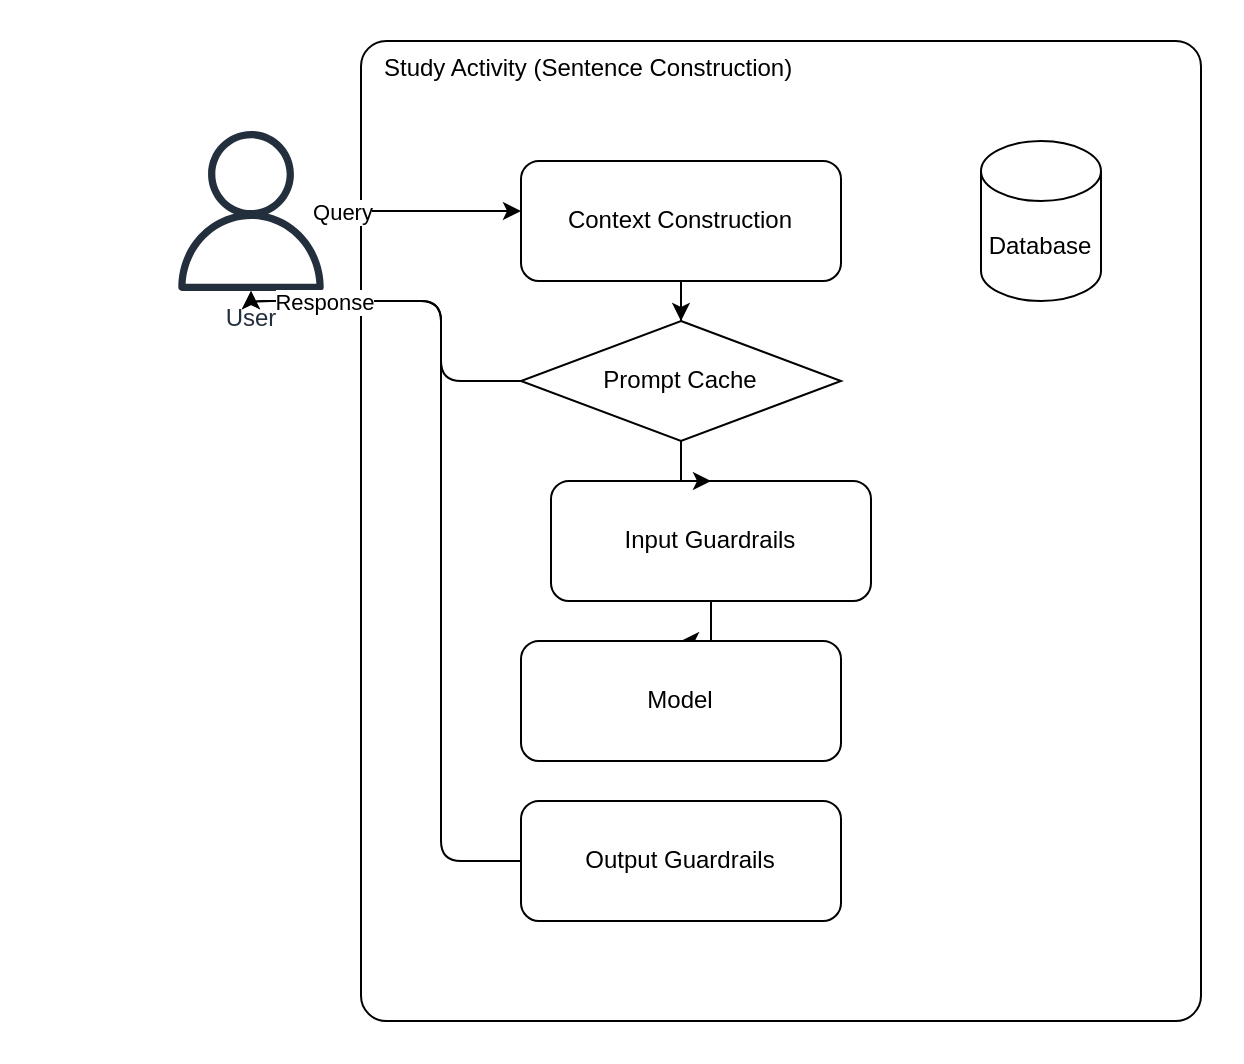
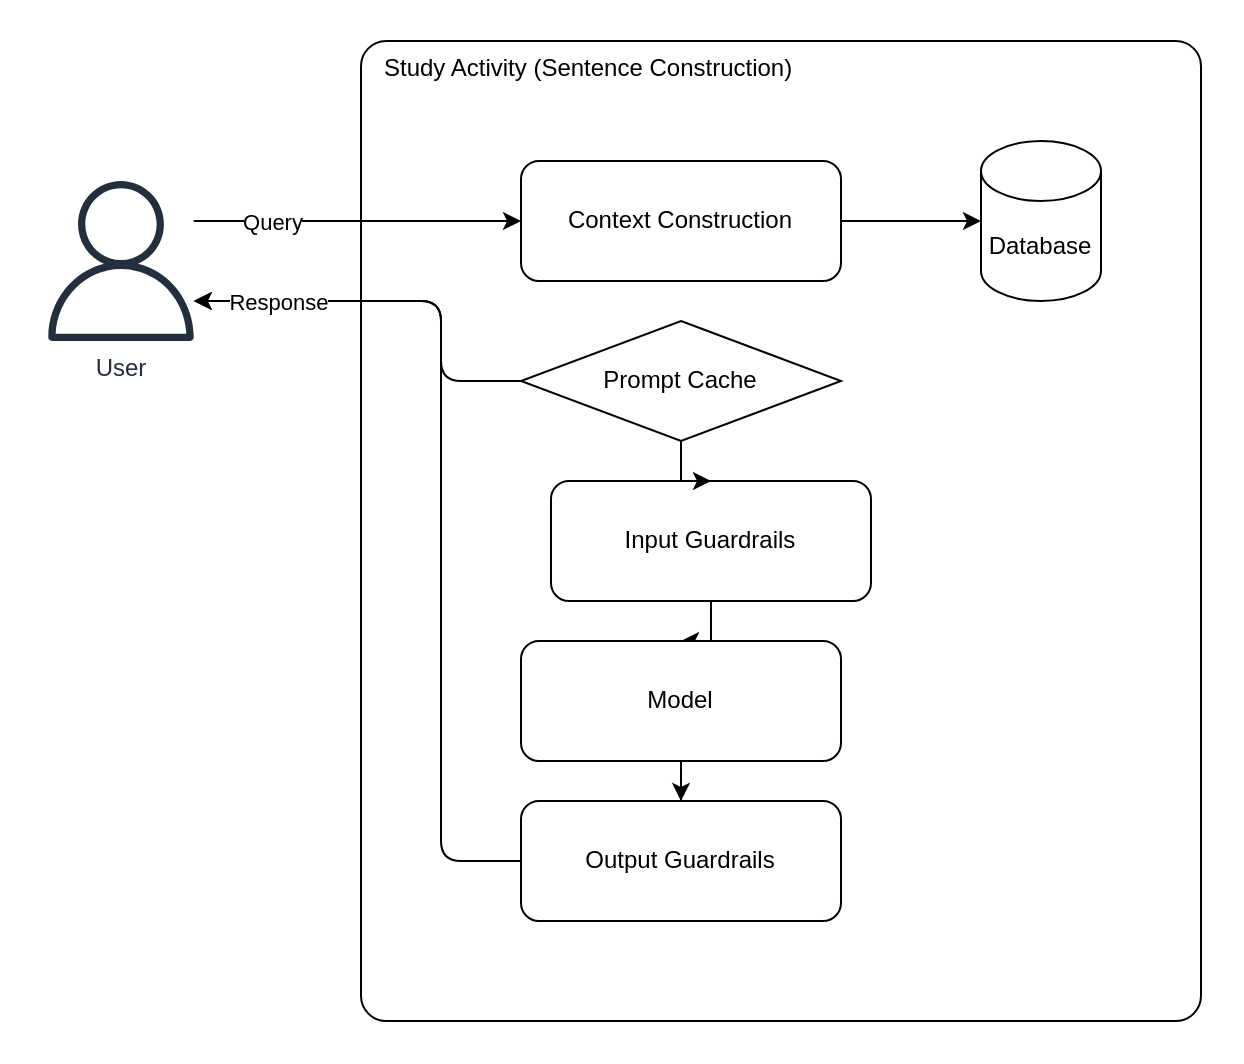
(251, 211) -> (121, 261)
(681, 308) -> (904, 221)
none -> (681, 788)
